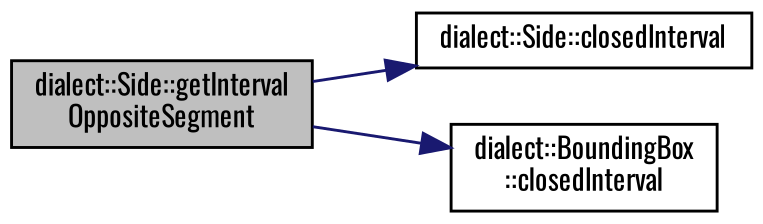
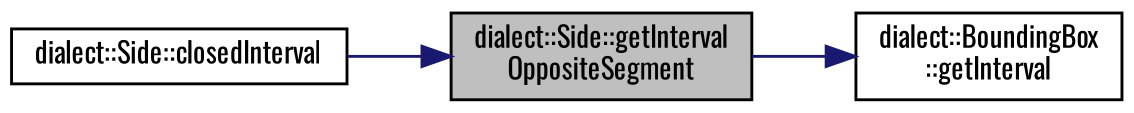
(350, 76) -> (385, 56)
(584, 168) -> (989, 56)
